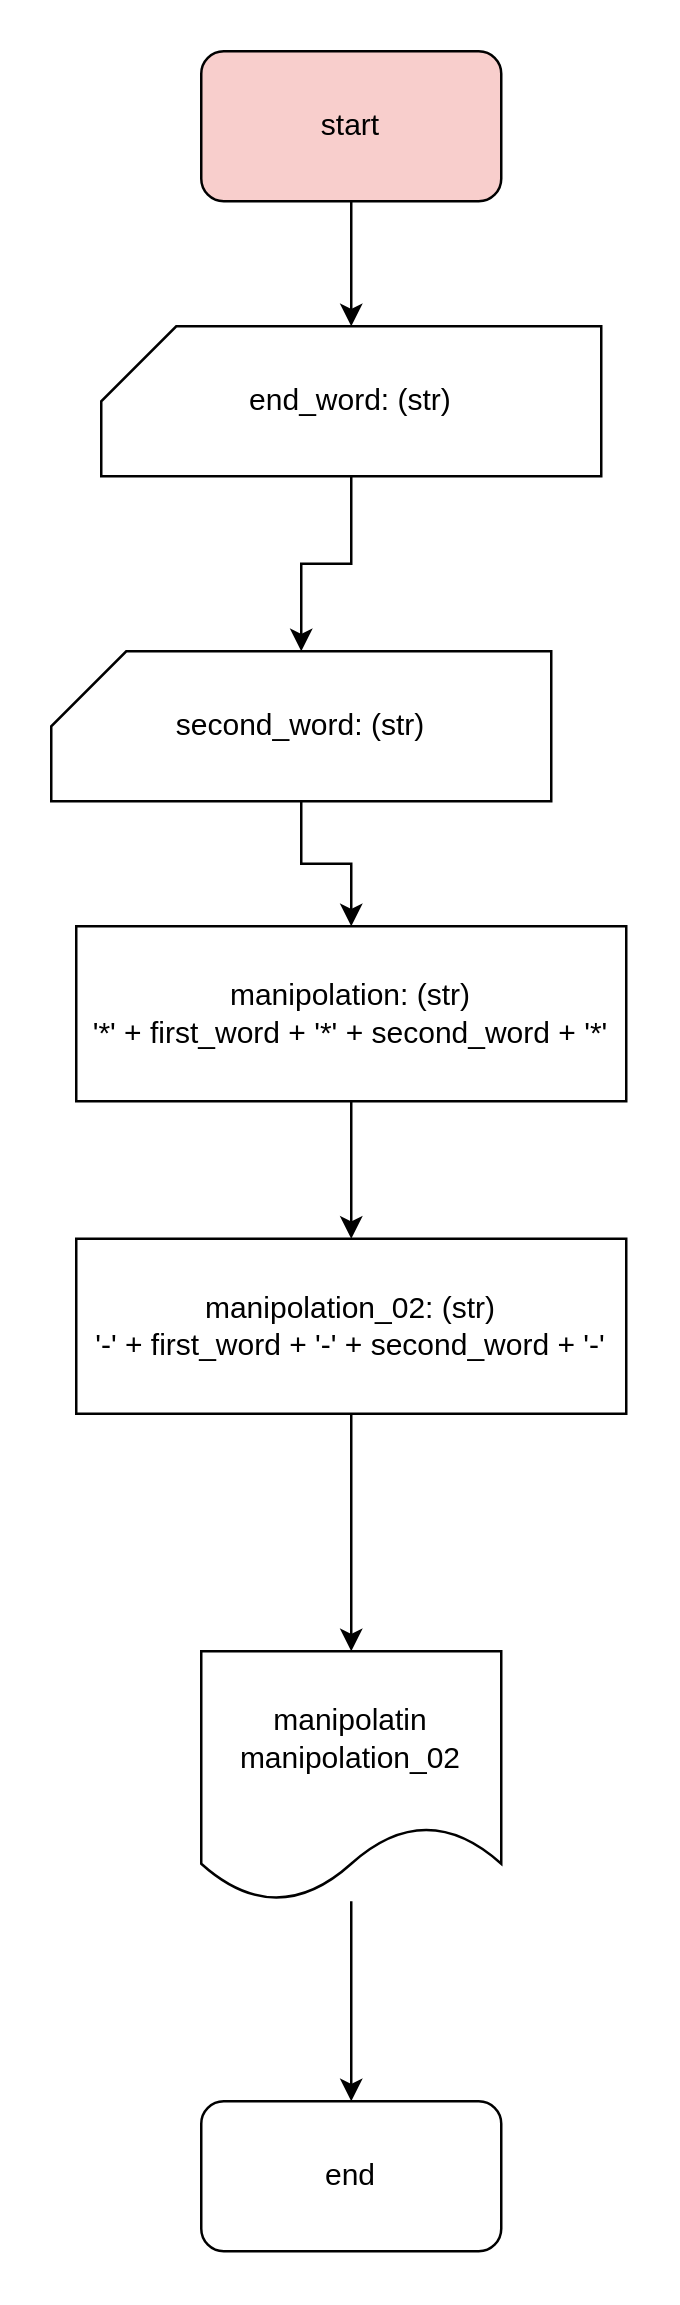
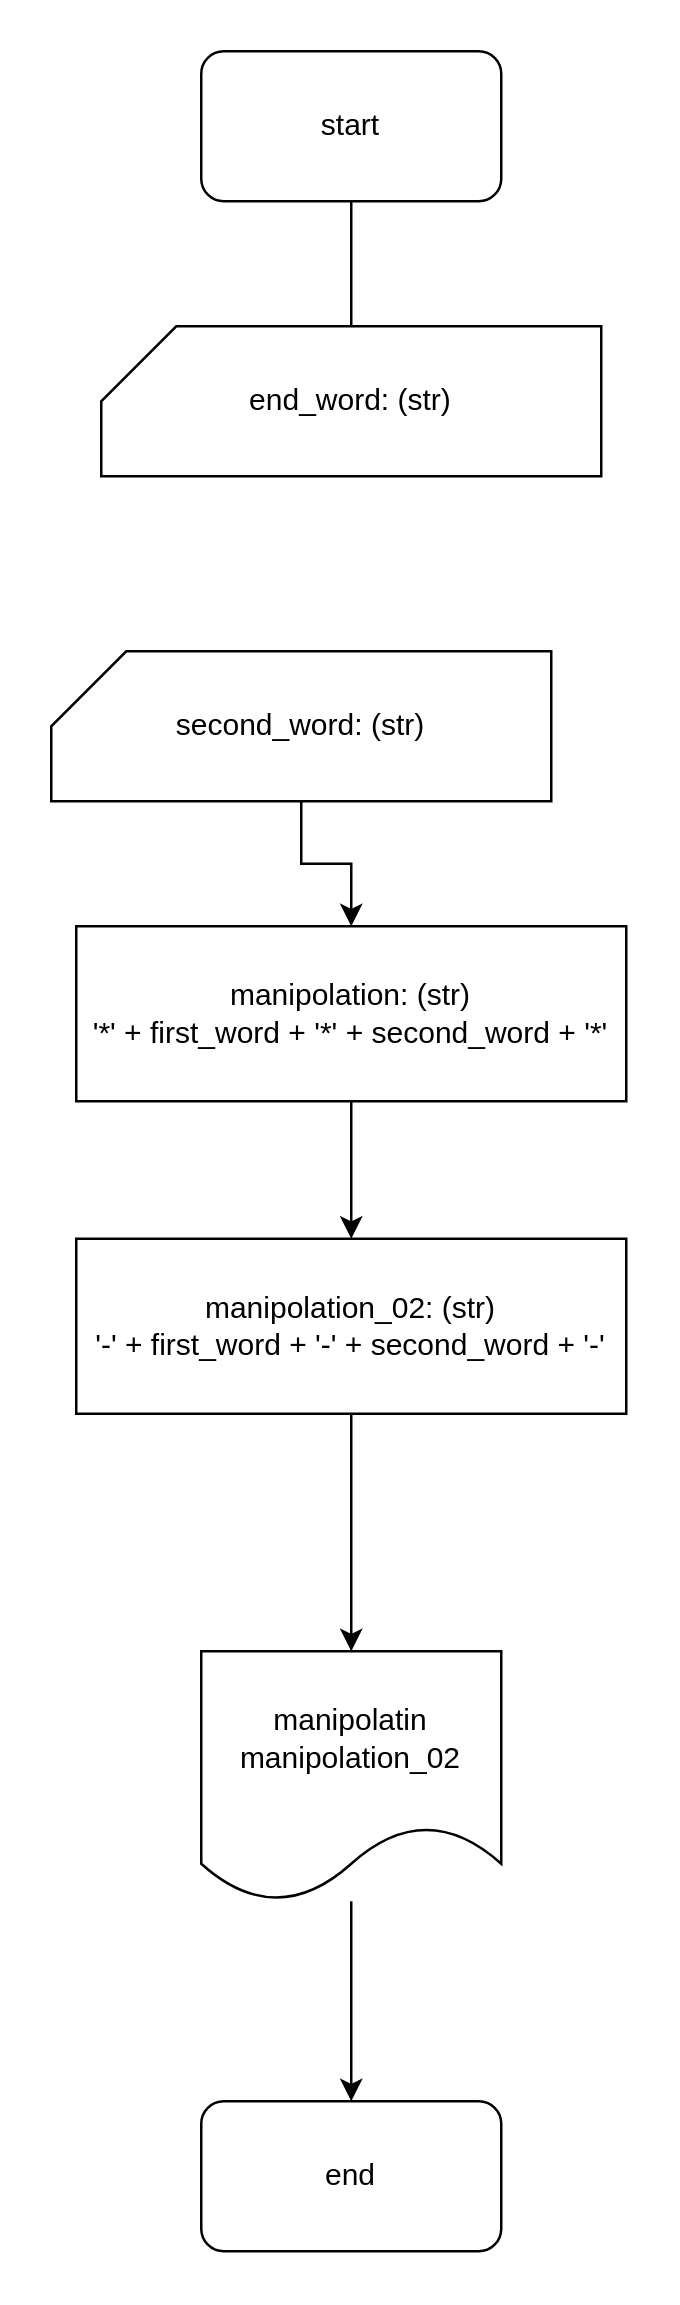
(351, 126) -> (351, 126)
(351, 308) -> (351, 315)
(334, 564) -> none
